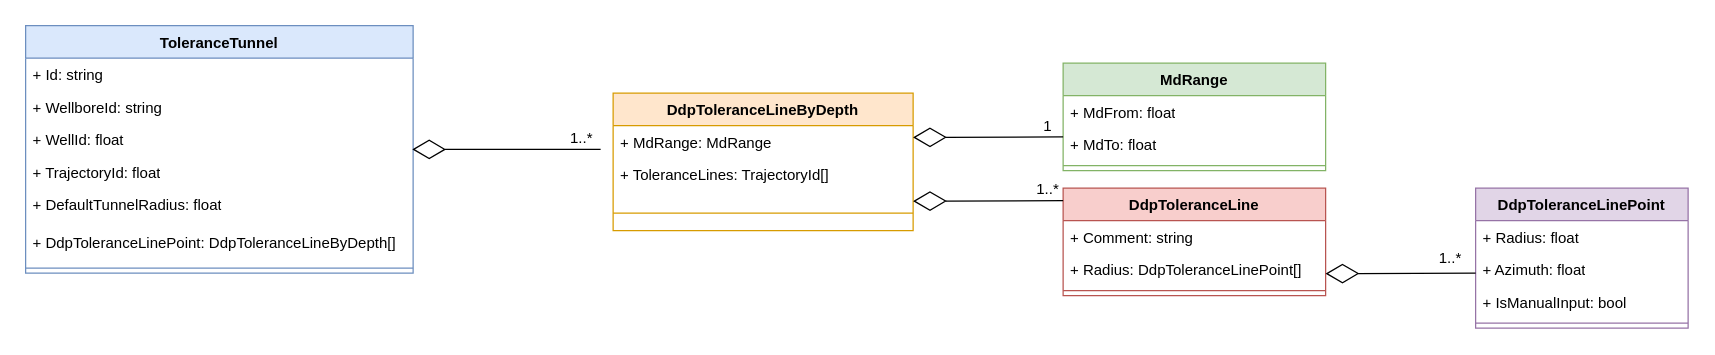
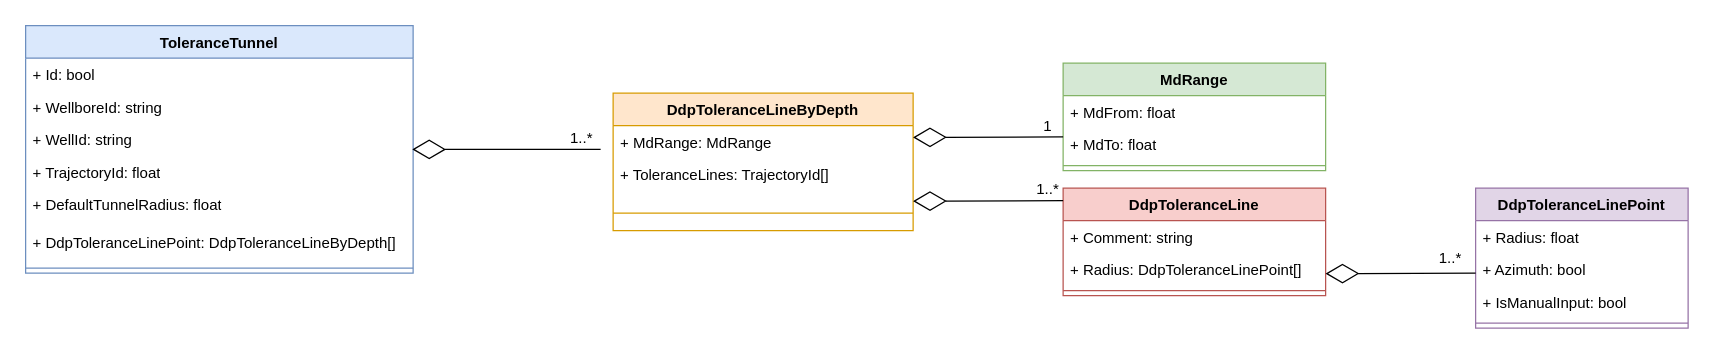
(76, 76) -> (67, 76)
(84, 141) -> (89, 141)
(1541, 271) -> (1536, 271)
